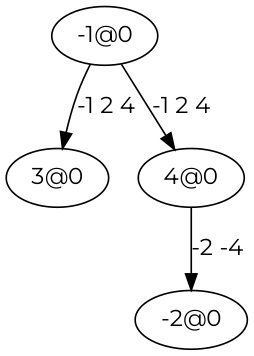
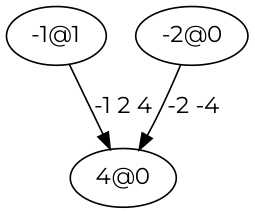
(105, 36) -> (56, 36)
(57, 178) -> none
(191, 241) -> (165, 101)
